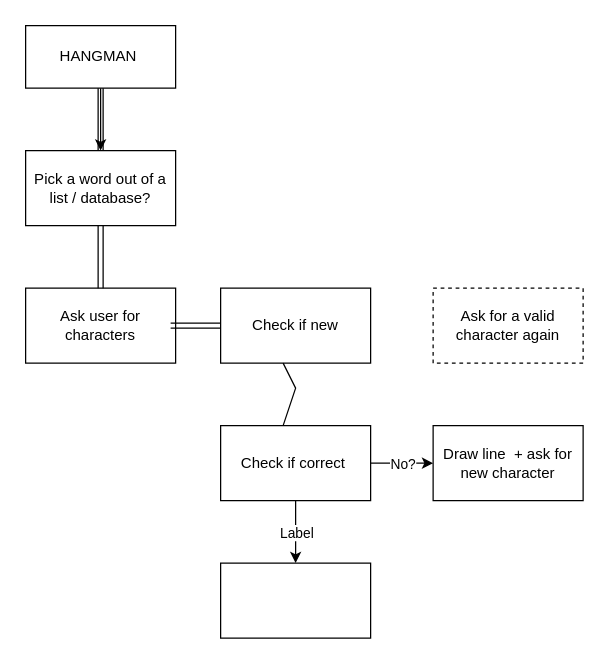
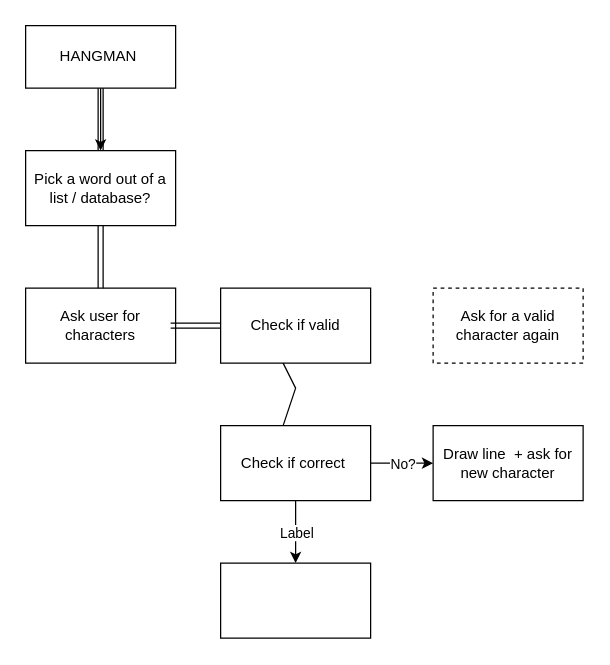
(296, 326) -> (296, 326)
